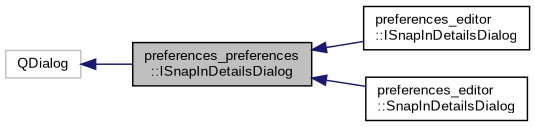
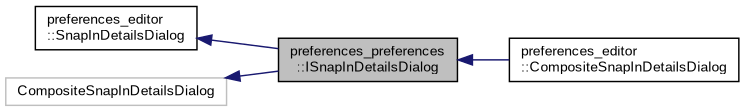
(447, 28) -> (624, 60)
(43, 64) -> (116, 92)
(346, 83) -> (245, 44)
